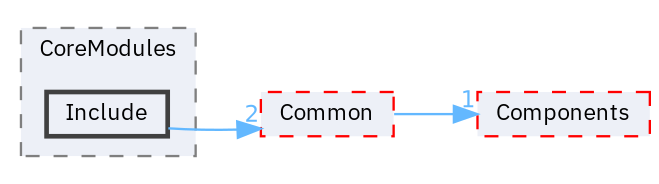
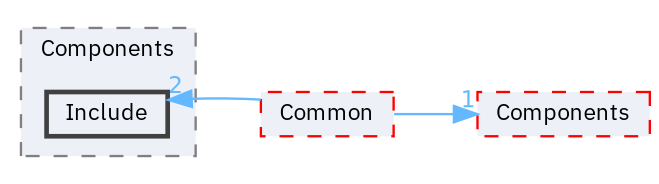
(108, 50) -> (108, 50)
(210, 130) -> (227, 98)
